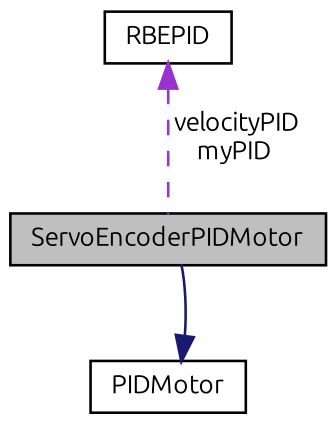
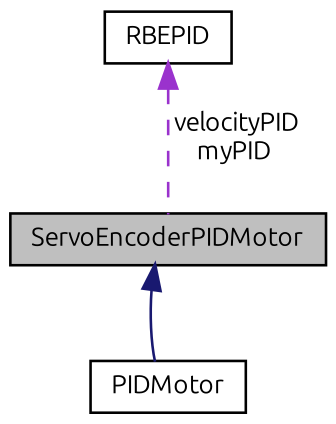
(185, 300) -> (151, 326)
